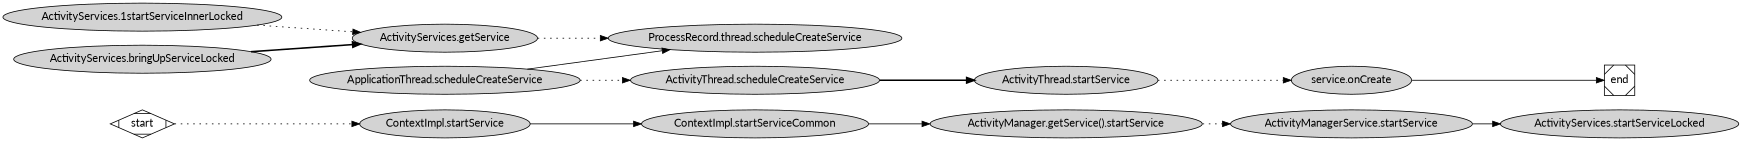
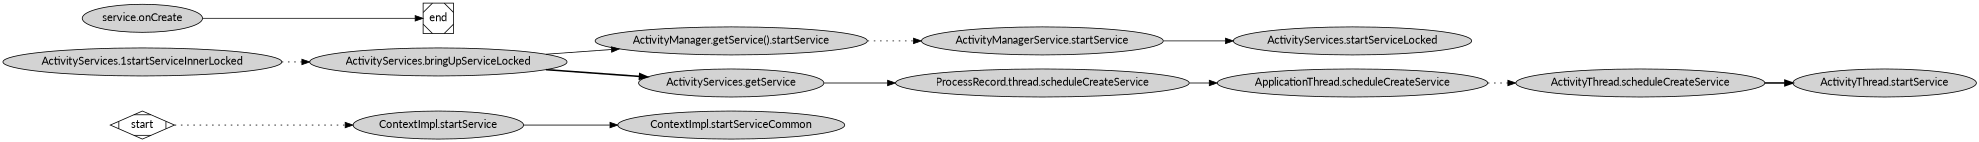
(305, 28) -> (292, 62)
(569, 38) -> (856, 83)
(595, 60) -> (1199, 83)
(1221, 80) -> none
(895, 124) -> (579, 52)
